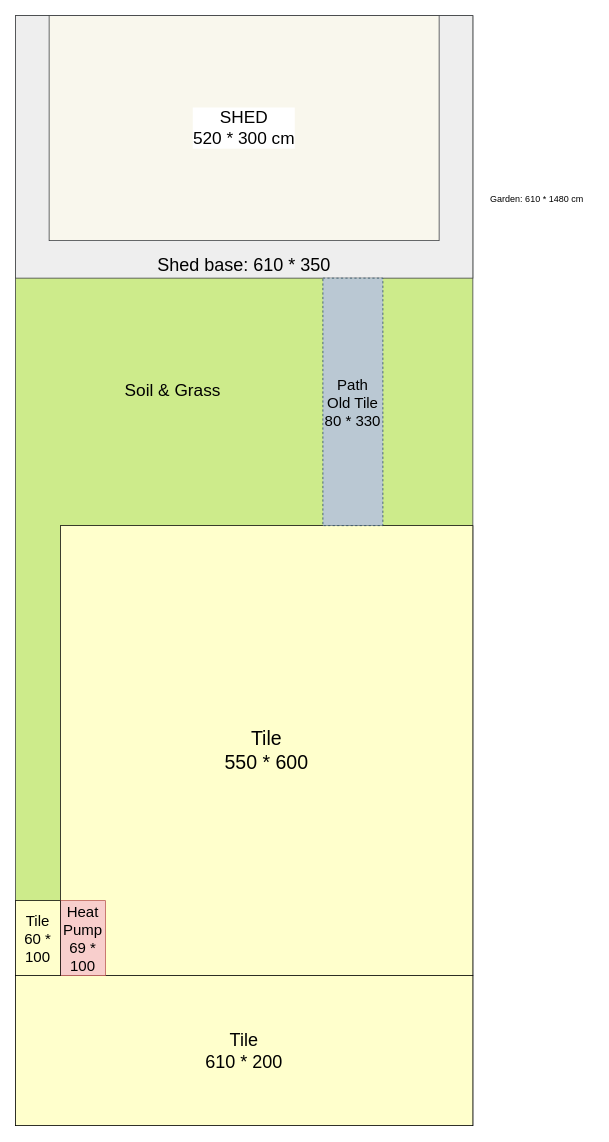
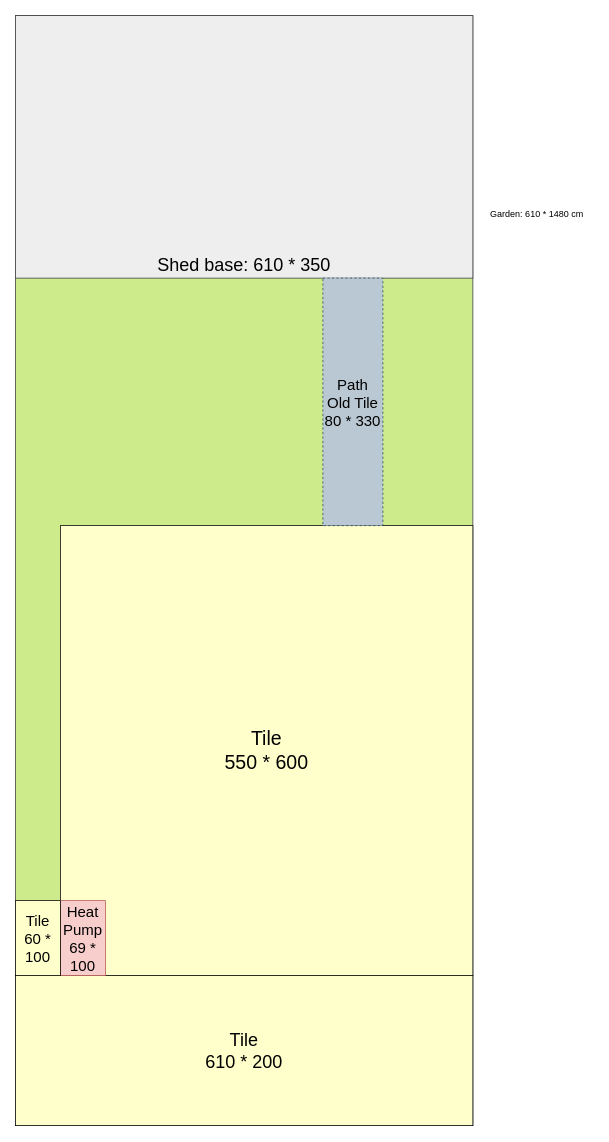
(244, 128) -> none
(537, 199) -> (537, 214)
(173, 390) -> none
